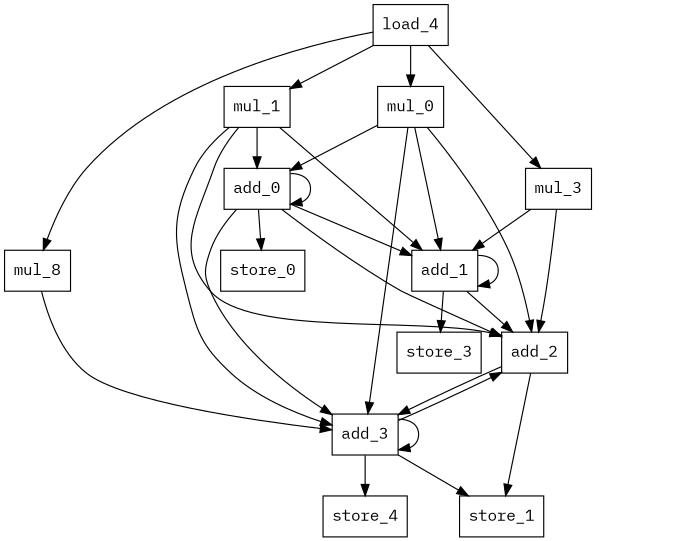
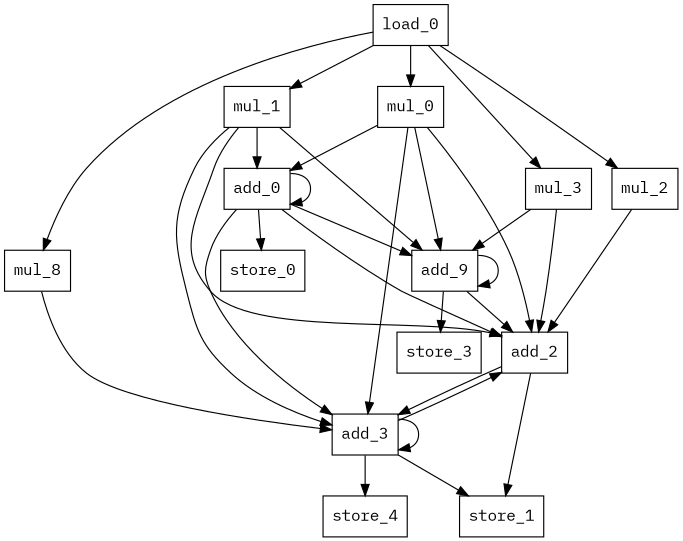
(411, 25) -> (411, 25)
none -> (645, 189)
(445, 271) -> (445, 271)
